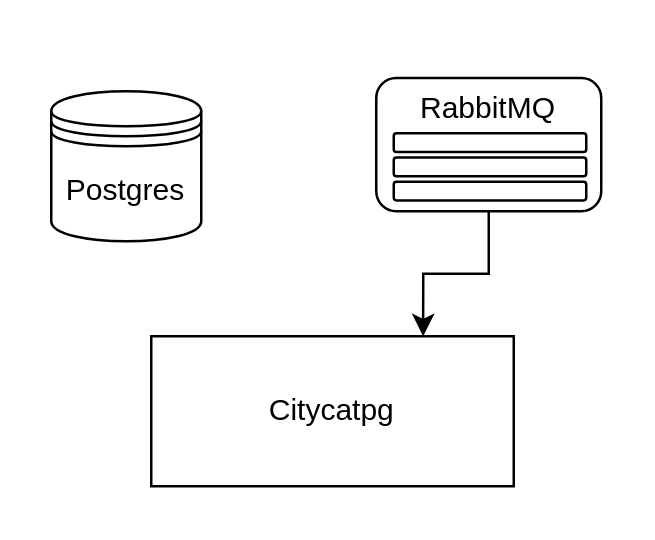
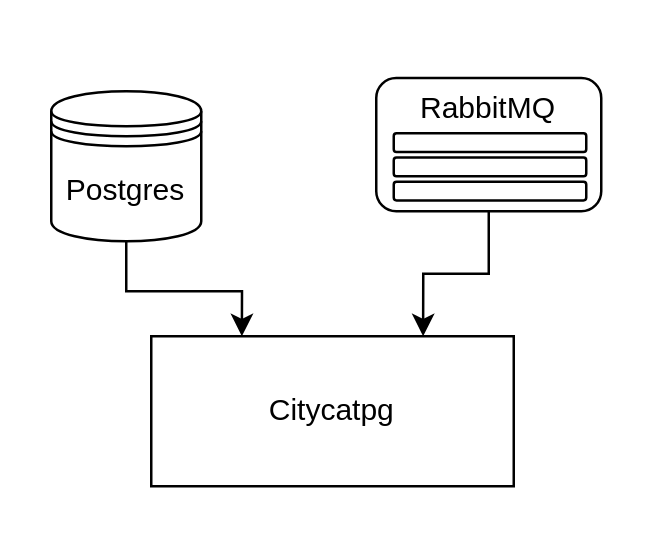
none -> (174, 291)
